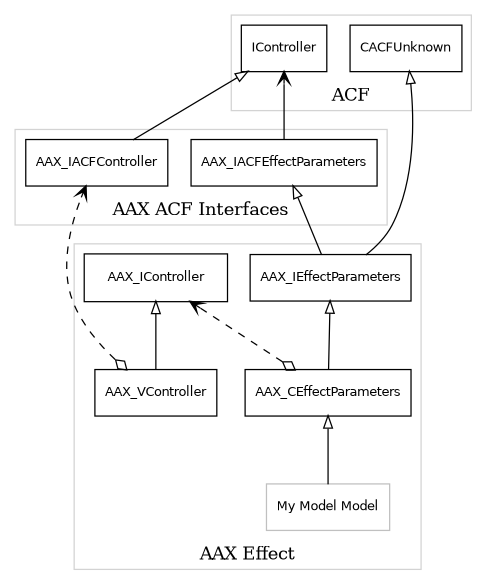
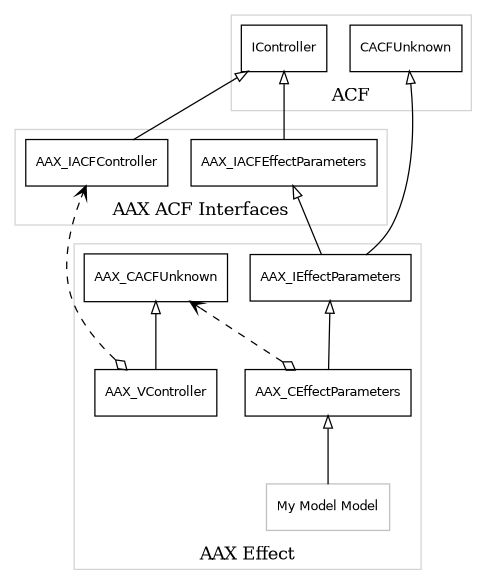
(284, 119) -> (284, 119)
(156, 278) -> (156, 278)
